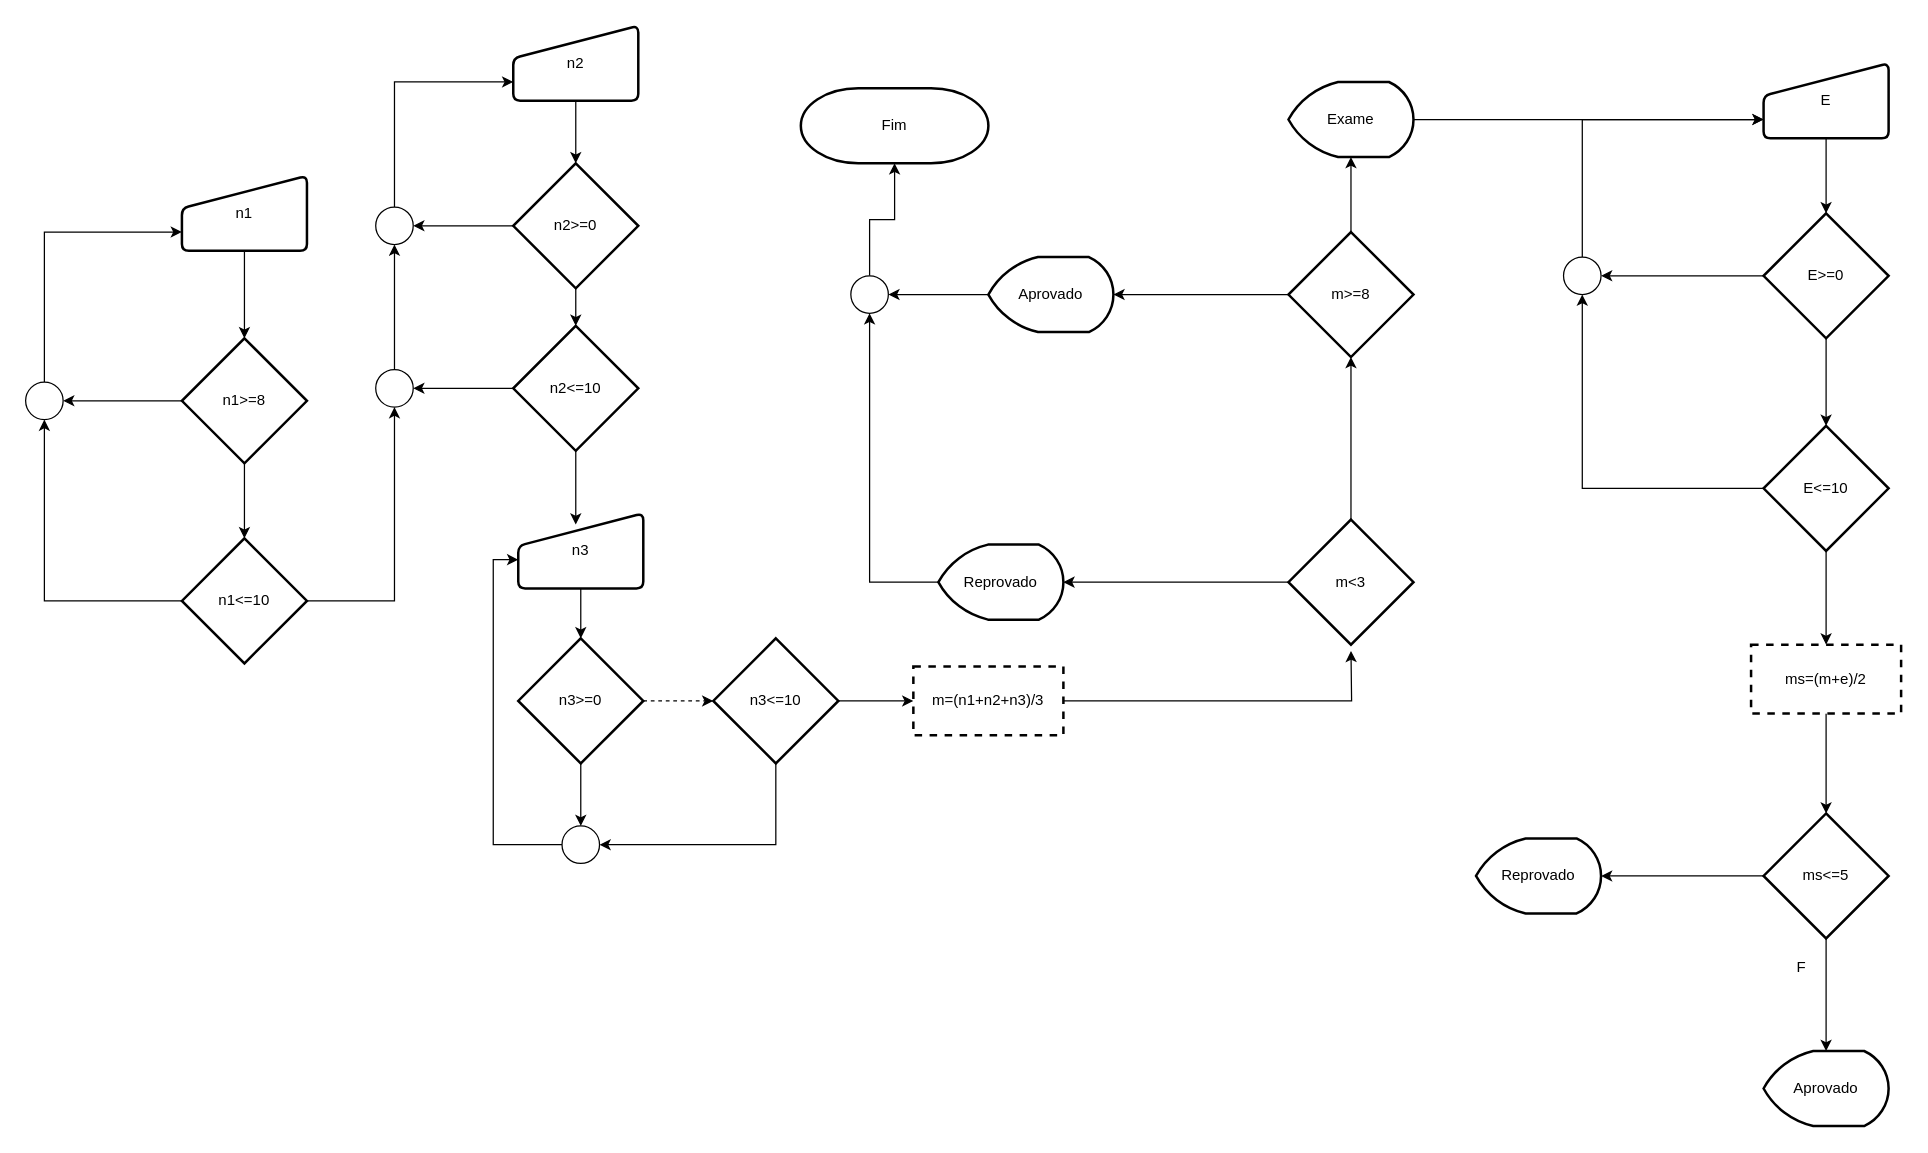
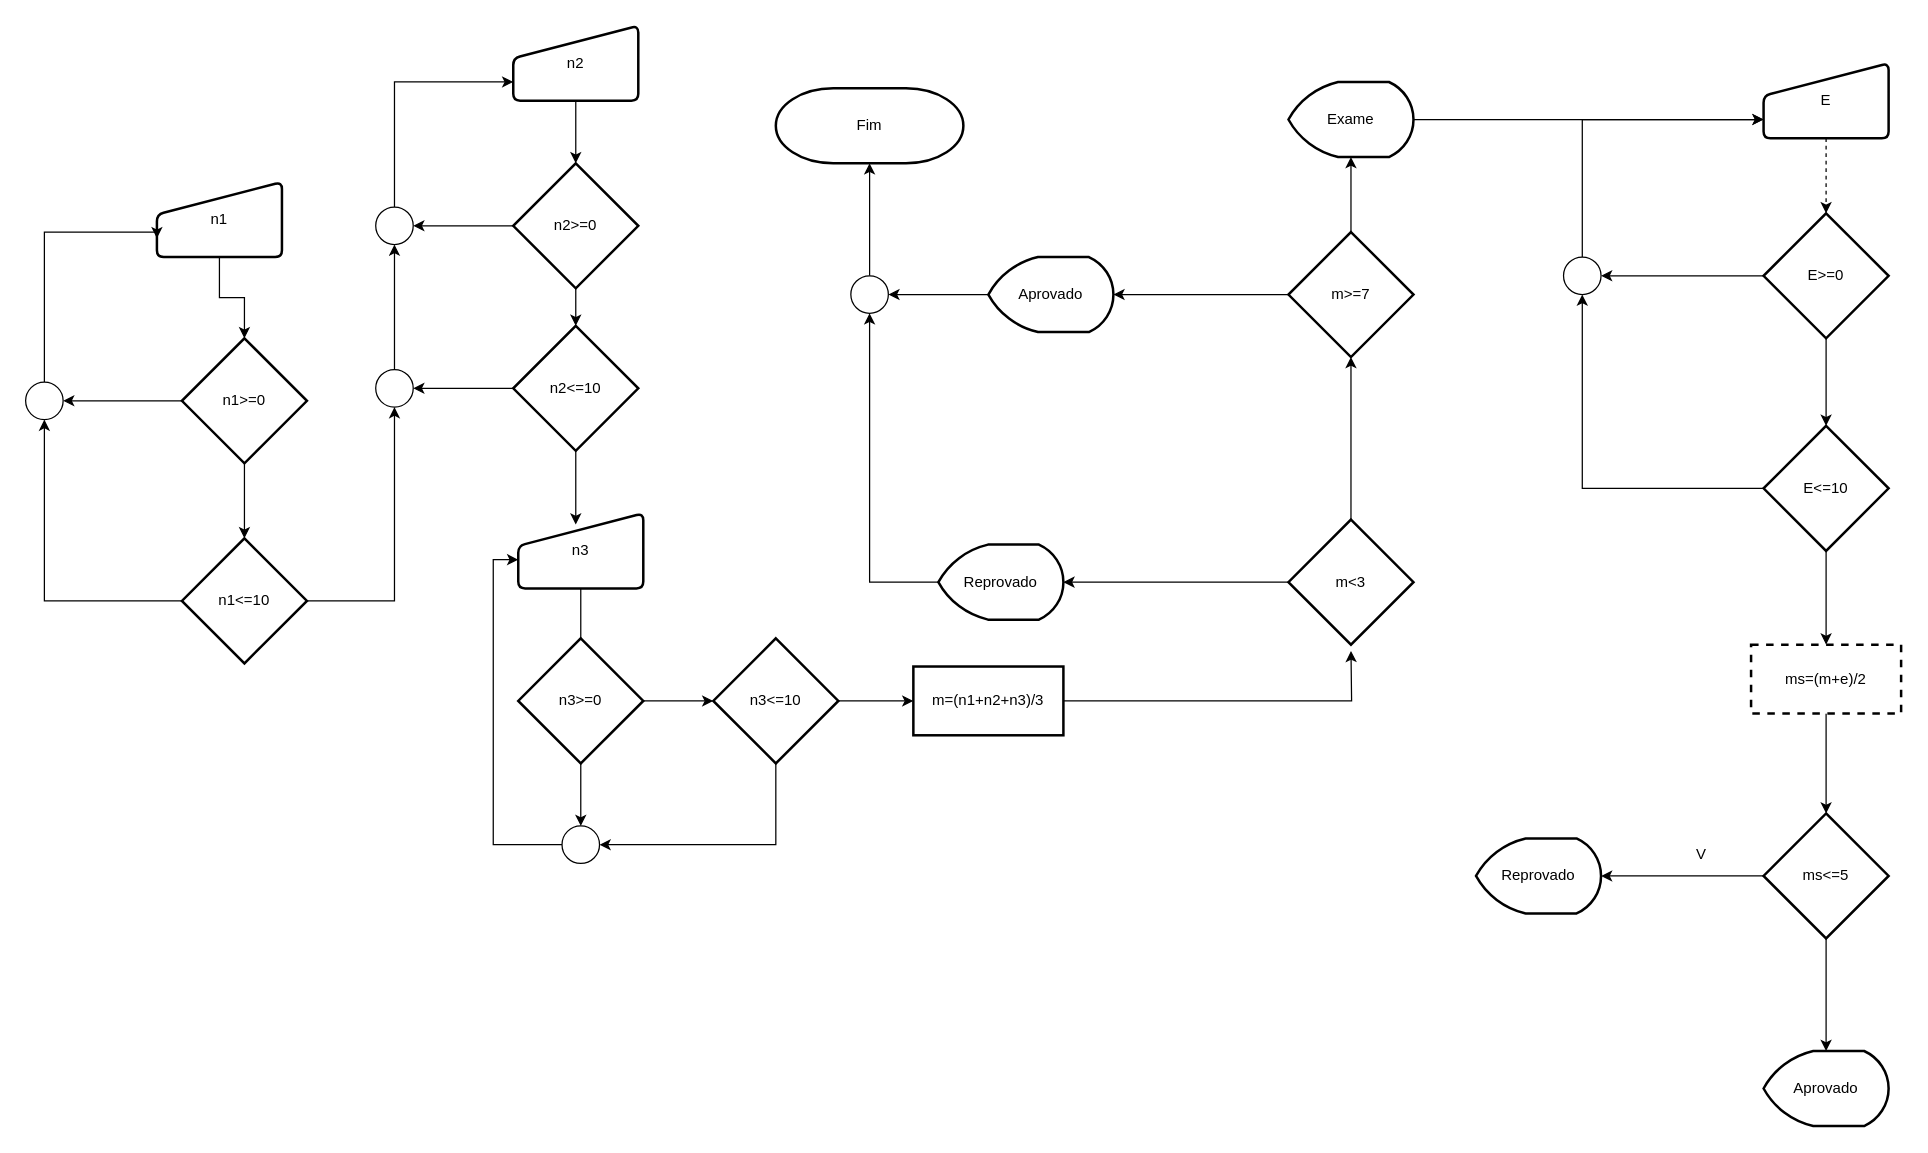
(894, 126) -> (869, 126)
(1826, 172) -> (1826, 172)
(244, 213) -> (219, 219)
(1351, 294) -> (1351, 294)
(244, 401) -> (244, 401)
(581, 628) -> (581, 631)
(674, 701) -> (674, 701)
(988, 701) -> (988, 701)
none -> (1701, 854)
(1801, 967) -> none
